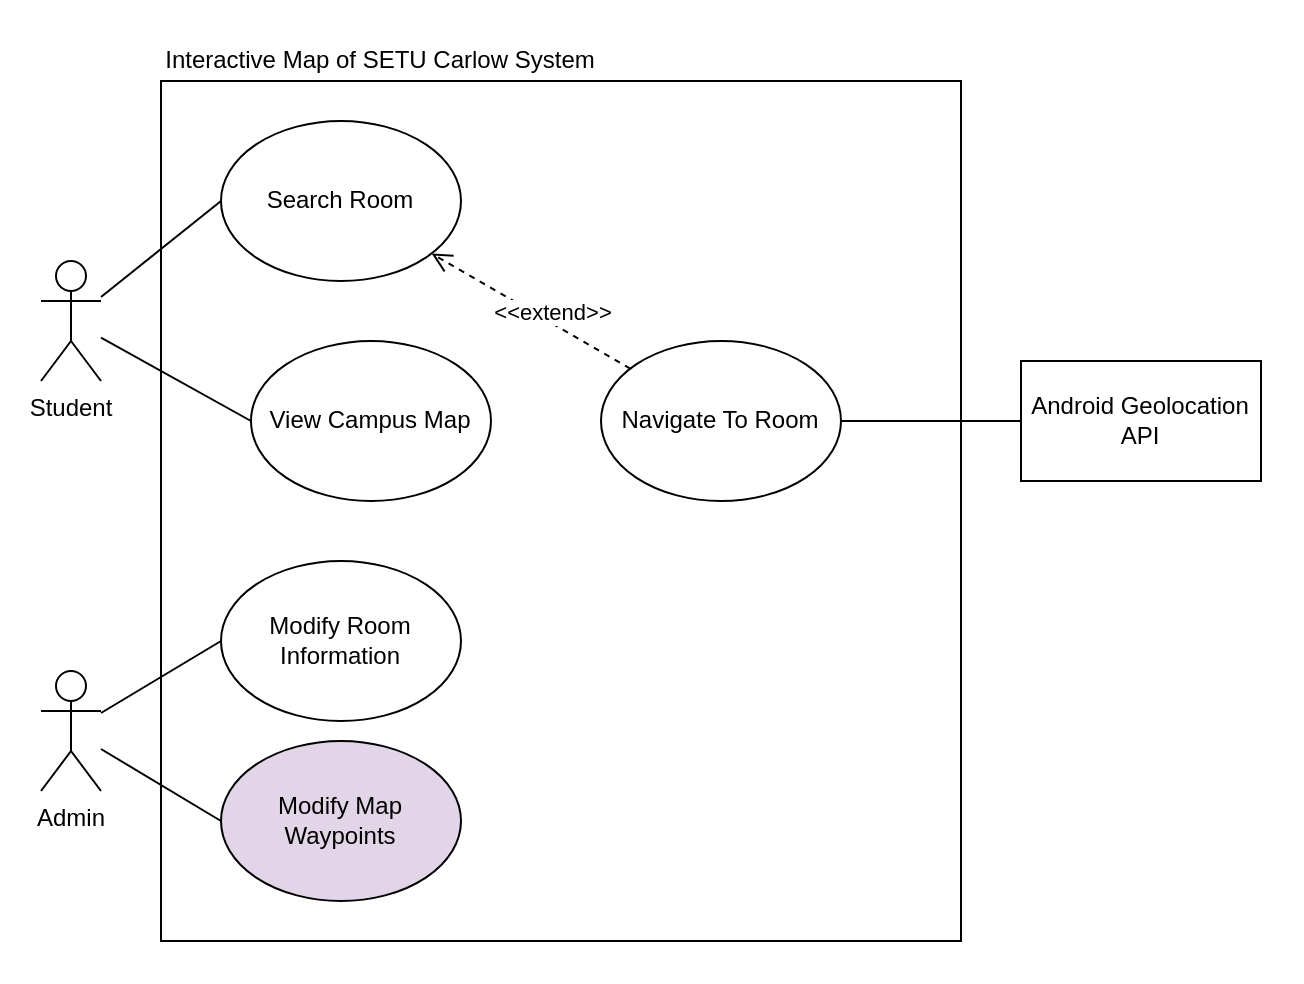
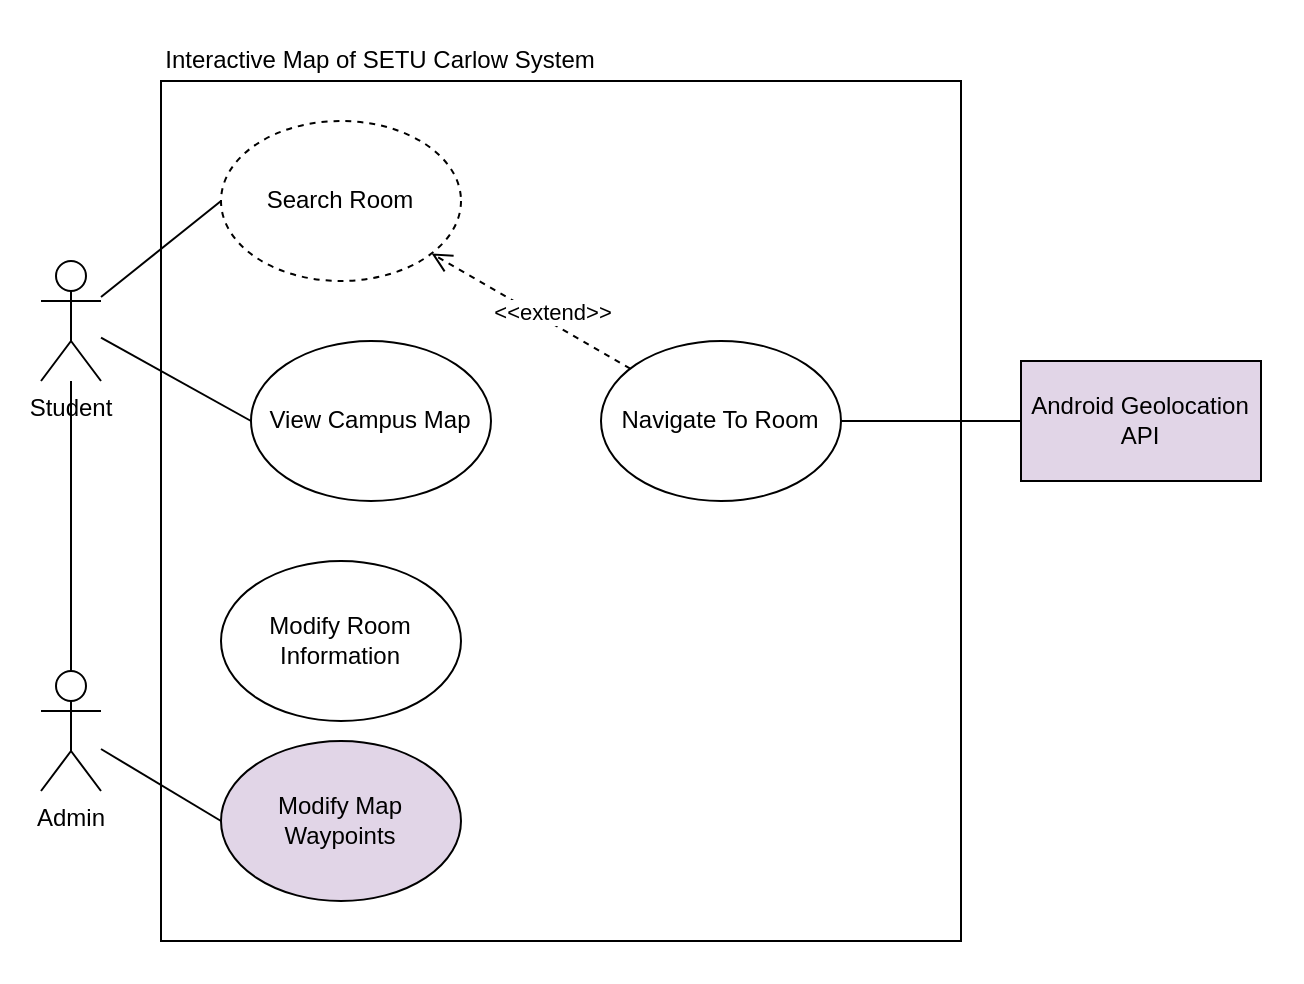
(341, 201) -> (341, 201)
(1141, 421) -> (1141, 421)
(162, 676) -> (71, 526)
